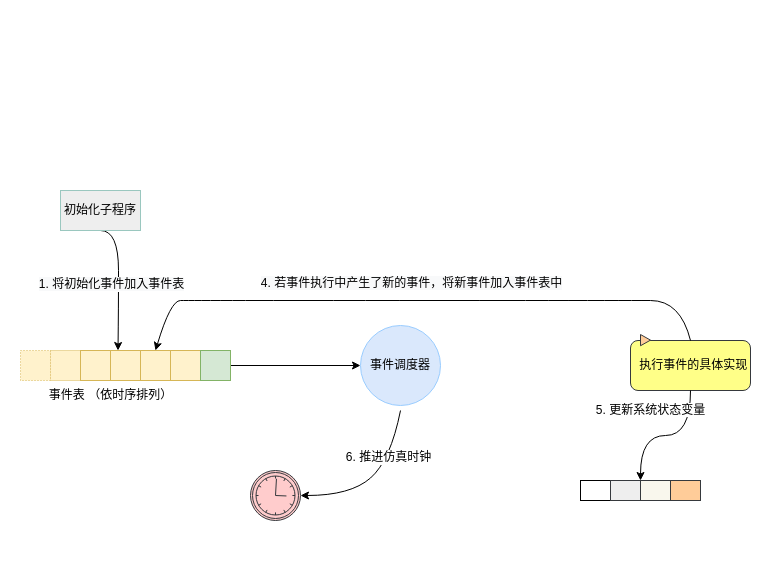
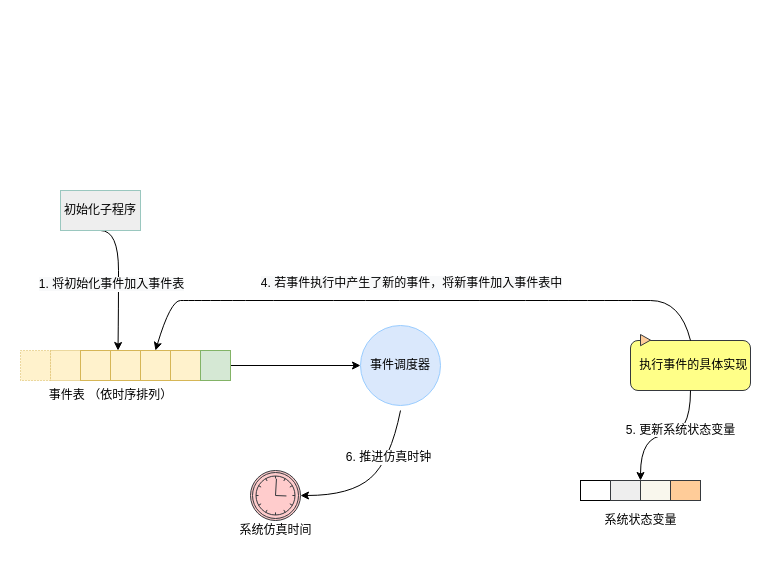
(651, 411) -> (681, 431)
none -> (641, 521)
none -> (276, 531)
